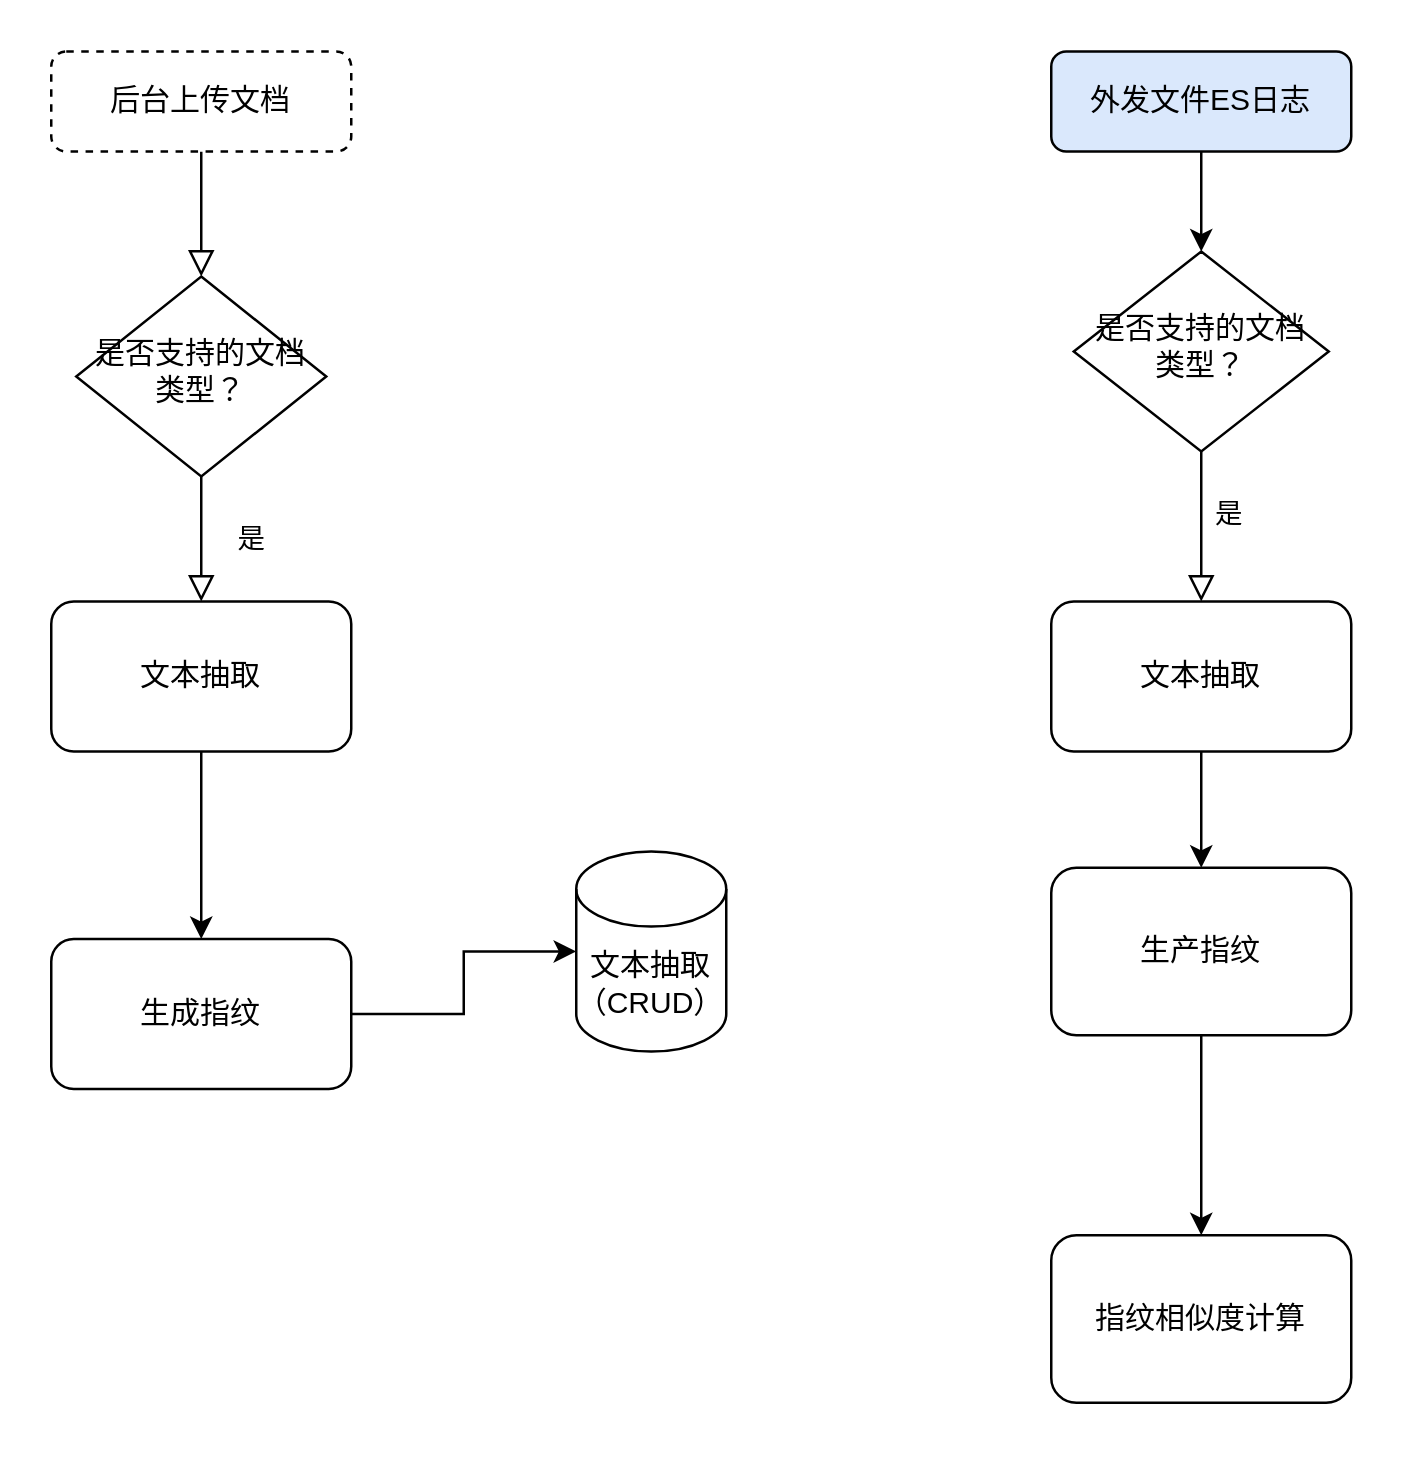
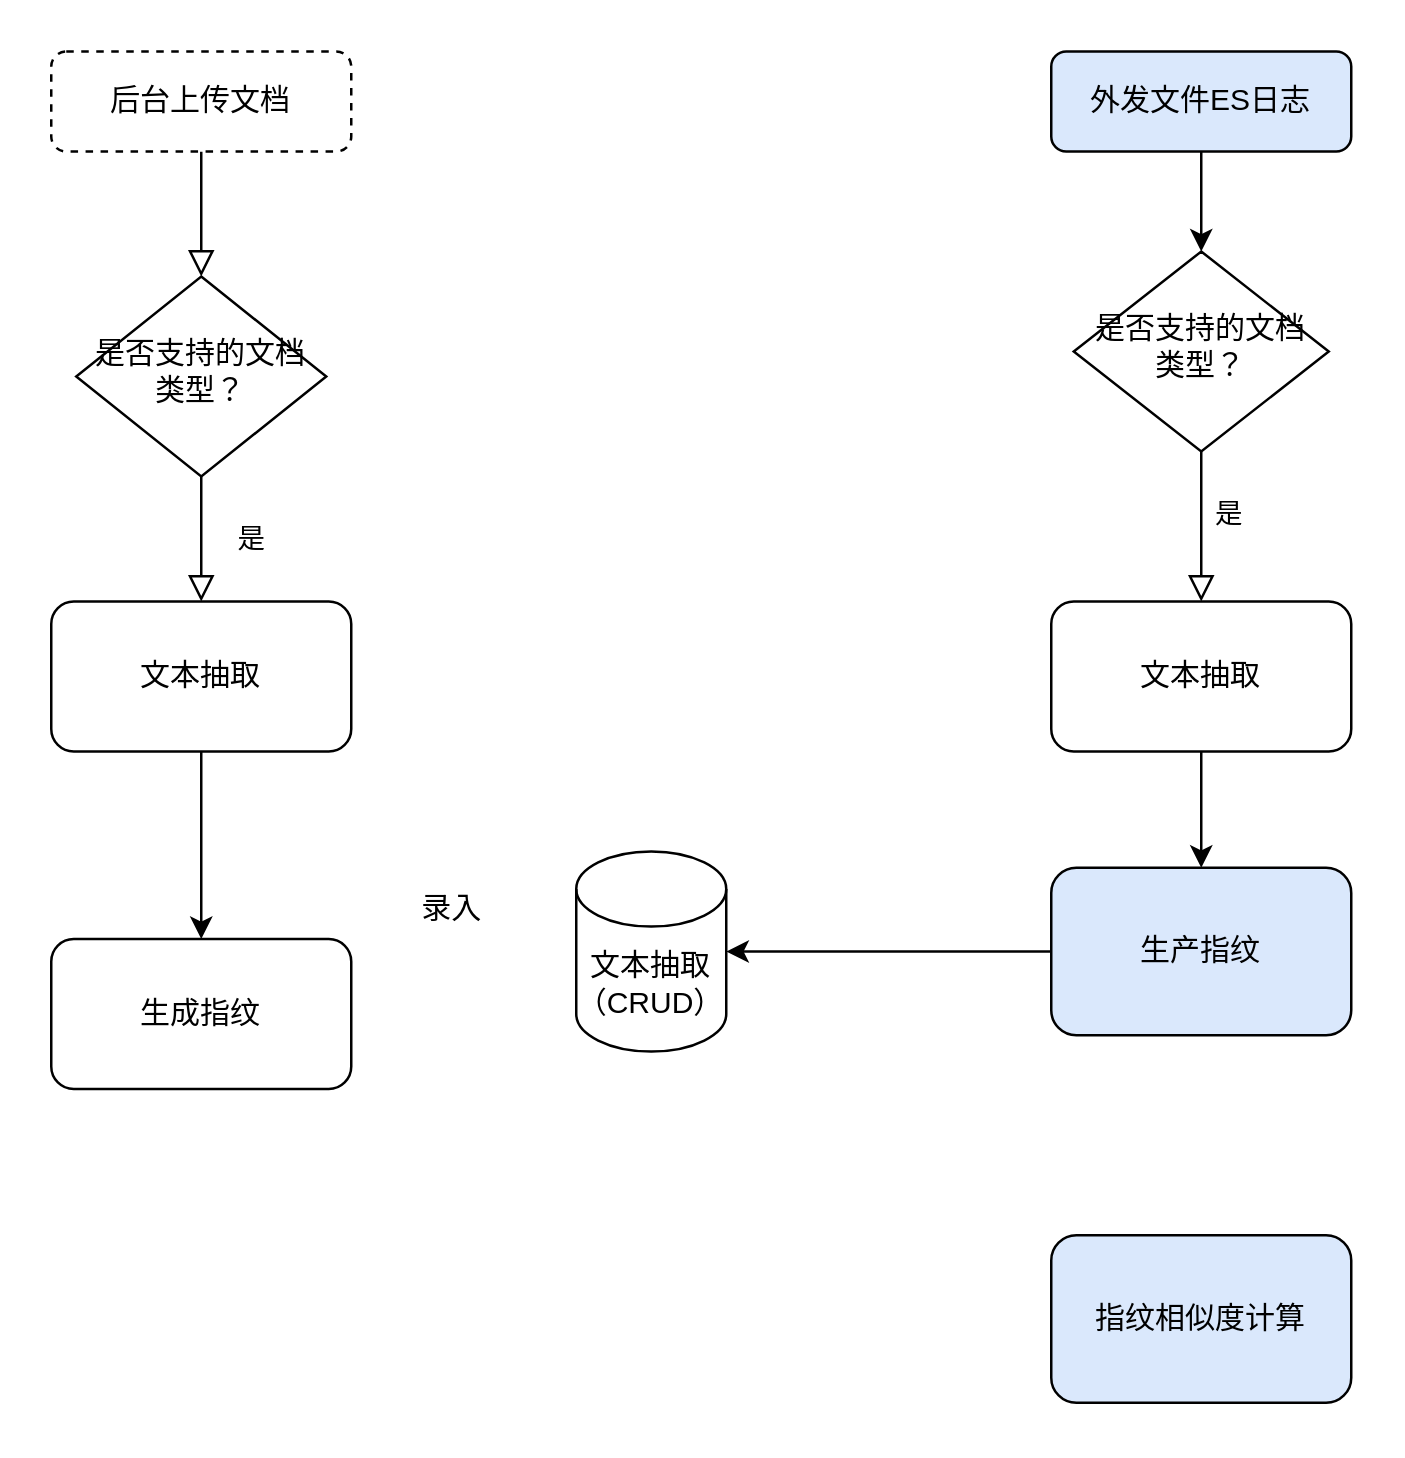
none -> (451, 909)
(1201, 951) -> (1201, 951)
(464, 991) -> none
(1201, 1127) -> (897, 951)
(1201, 1319) -> (1201, 1319)
